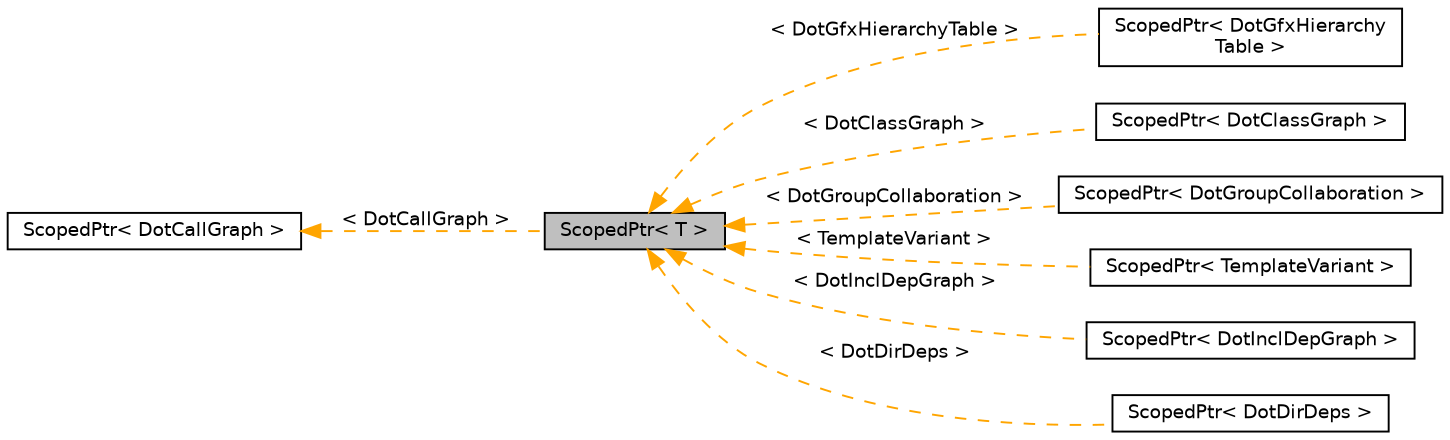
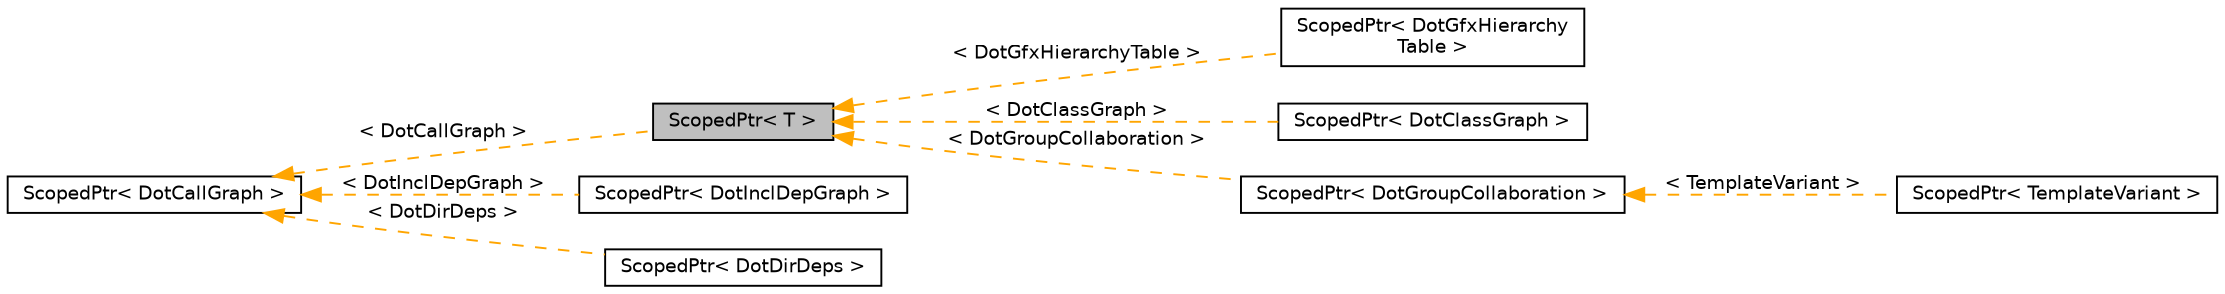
(917, 261) -> (1771, 195)
(880, 319) -> (450, 195)
(863, 400) -> (444, 237)
